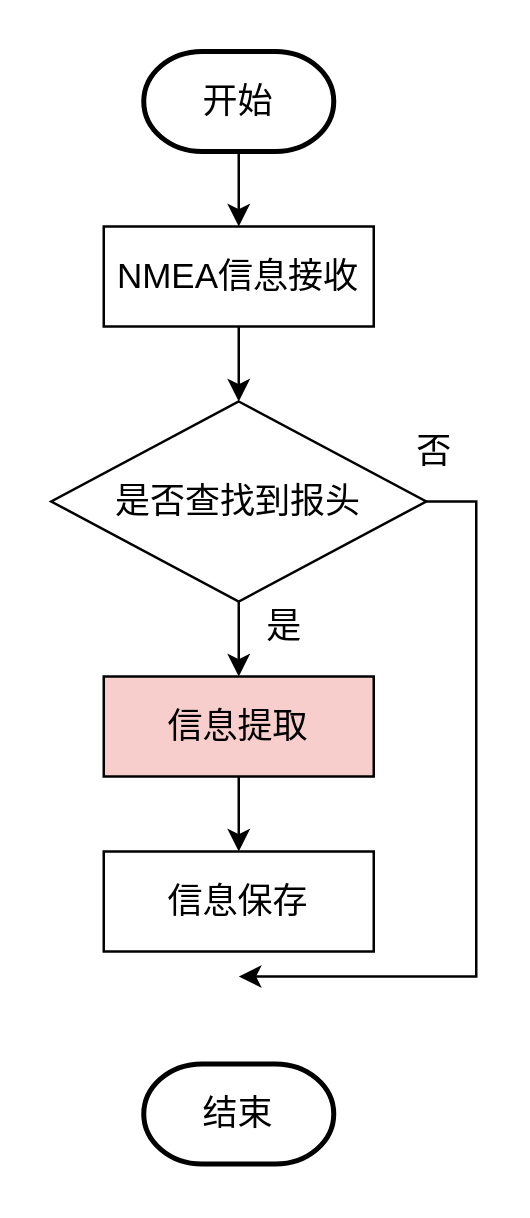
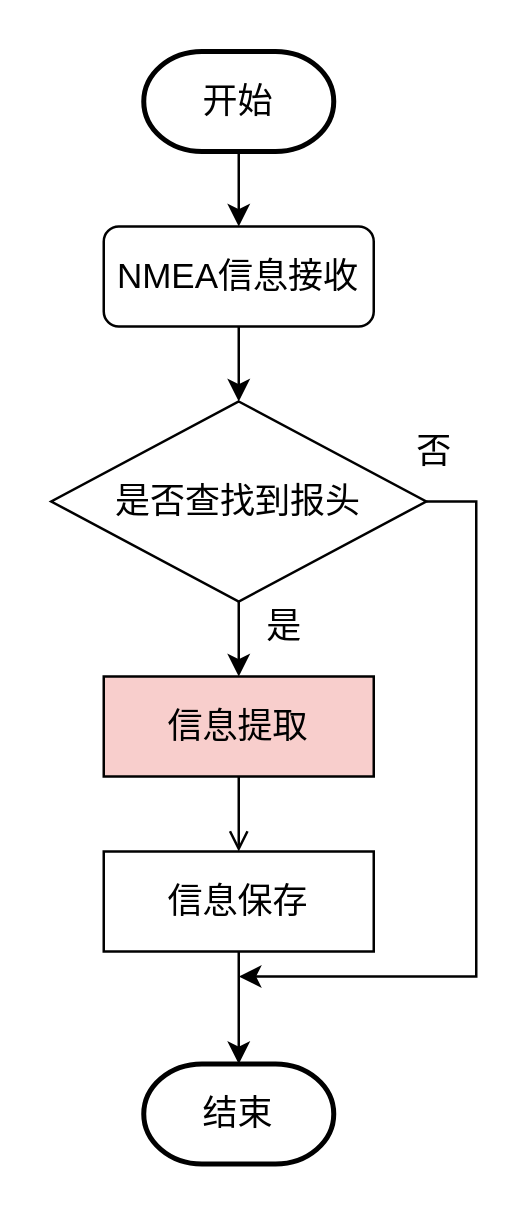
(239, 276) -> (239, 276)
(239, 833) -> (239, 837)
none -> (239, 1000)
